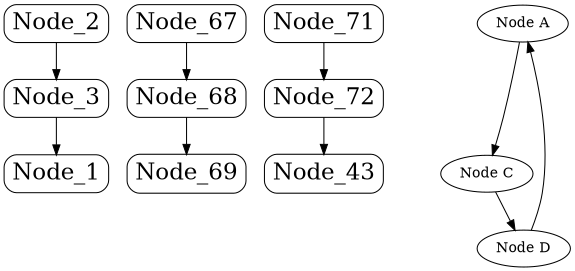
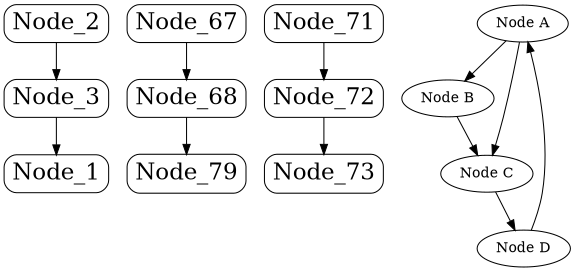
none -> (448, 98)
(187, 174) -> (187, 174)
(324, 174) -> (324, 174)
